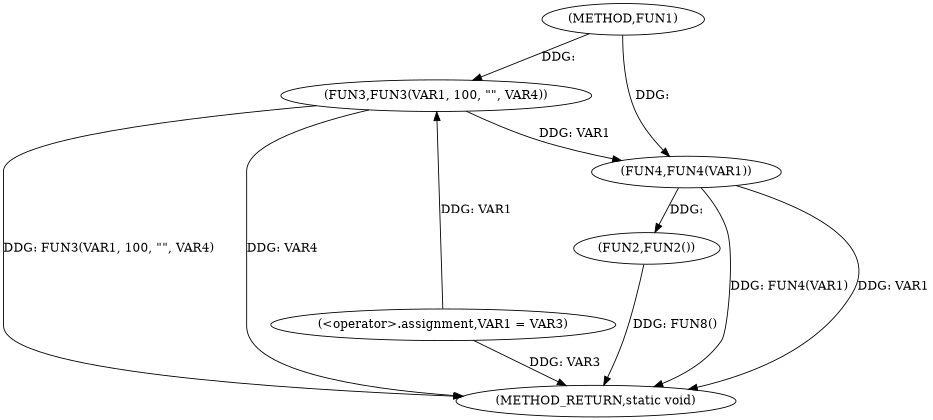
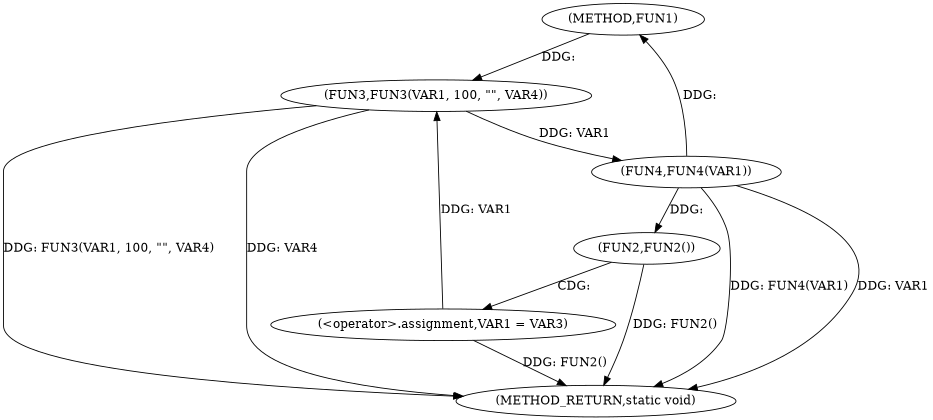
(630, 97) -> (678, 94)
none -> (551, 284)
(675, 325) -> (675, 325)
(565, 363) -> (565, 363)
